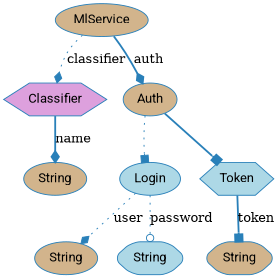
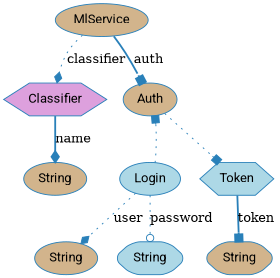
(126, 54) -> (126, 54)
(144, 135) -> (156, 144)
(188, 135) -> (188, 135)
